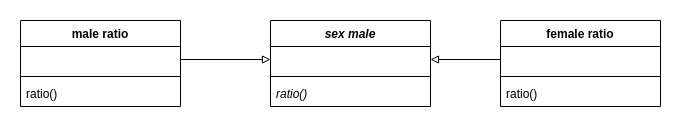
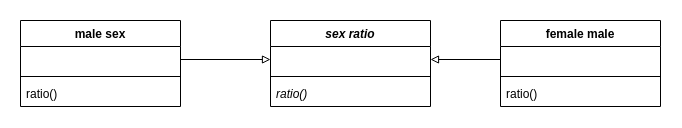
(100, 34) -> (100, 34)
(350, 34) -> (350, 34)
(580, 34) -> (580, 34)
